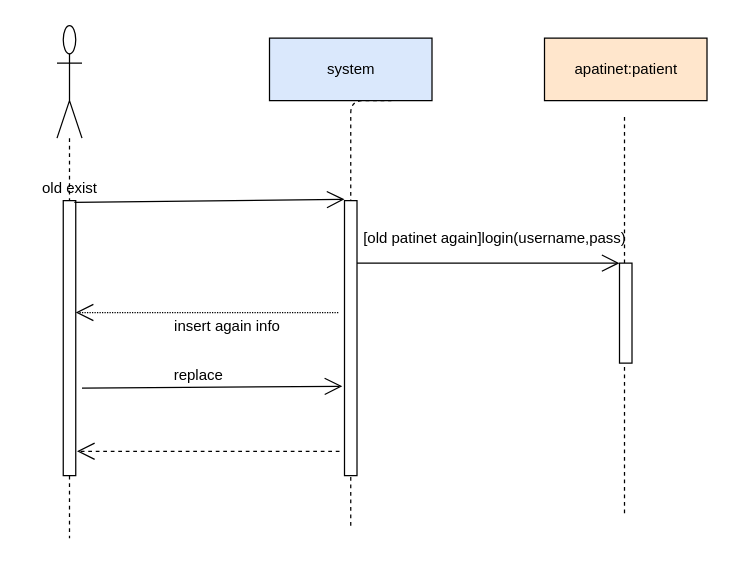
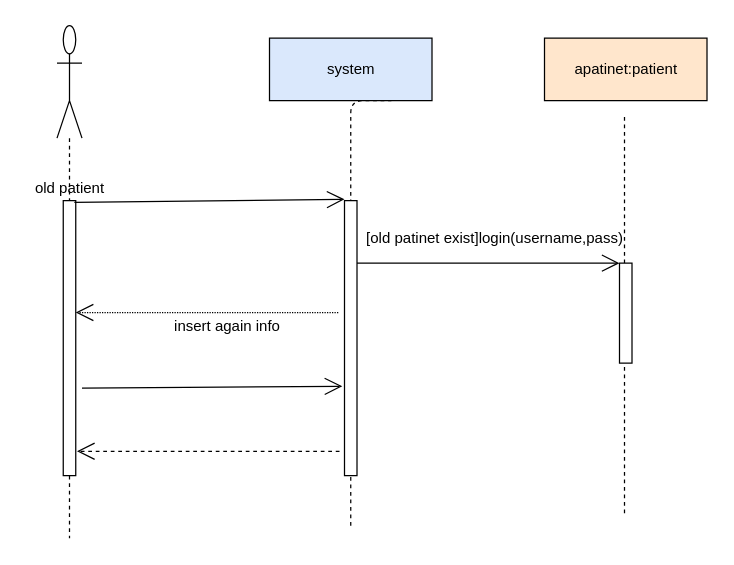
(70, 188) -> (70, 188)
(495, 238) -> (495, 238)
(198, 376) -> none
